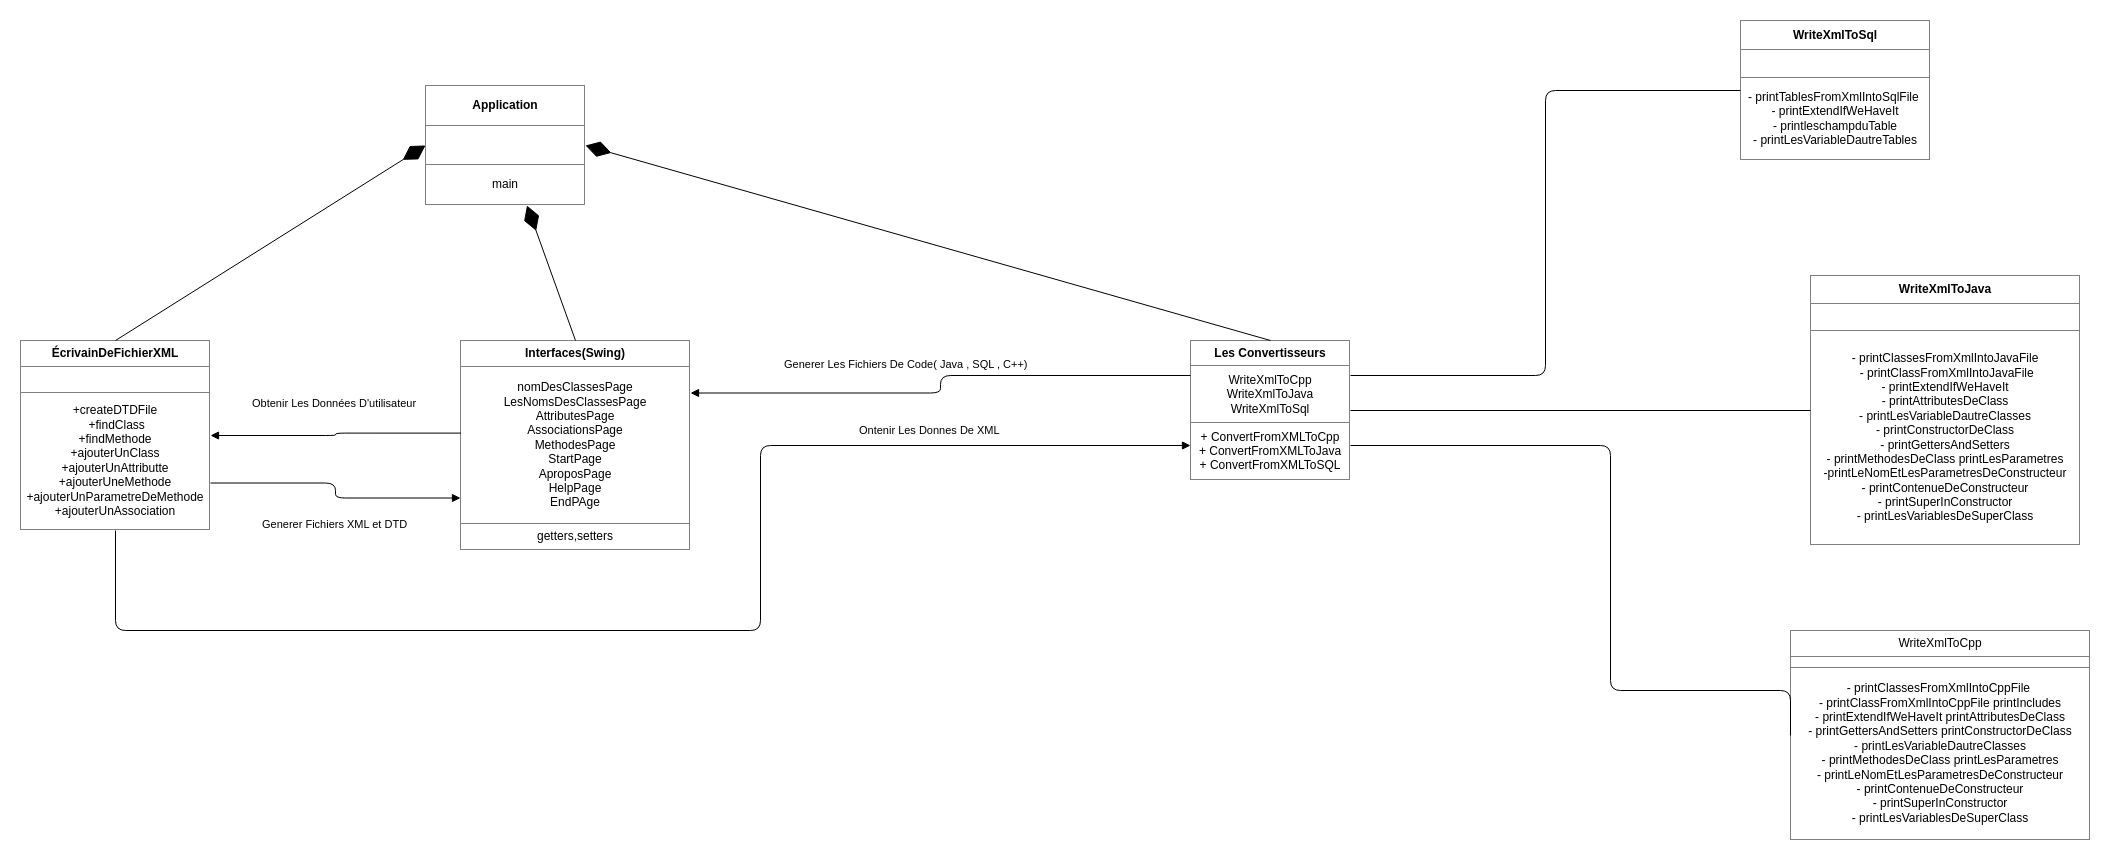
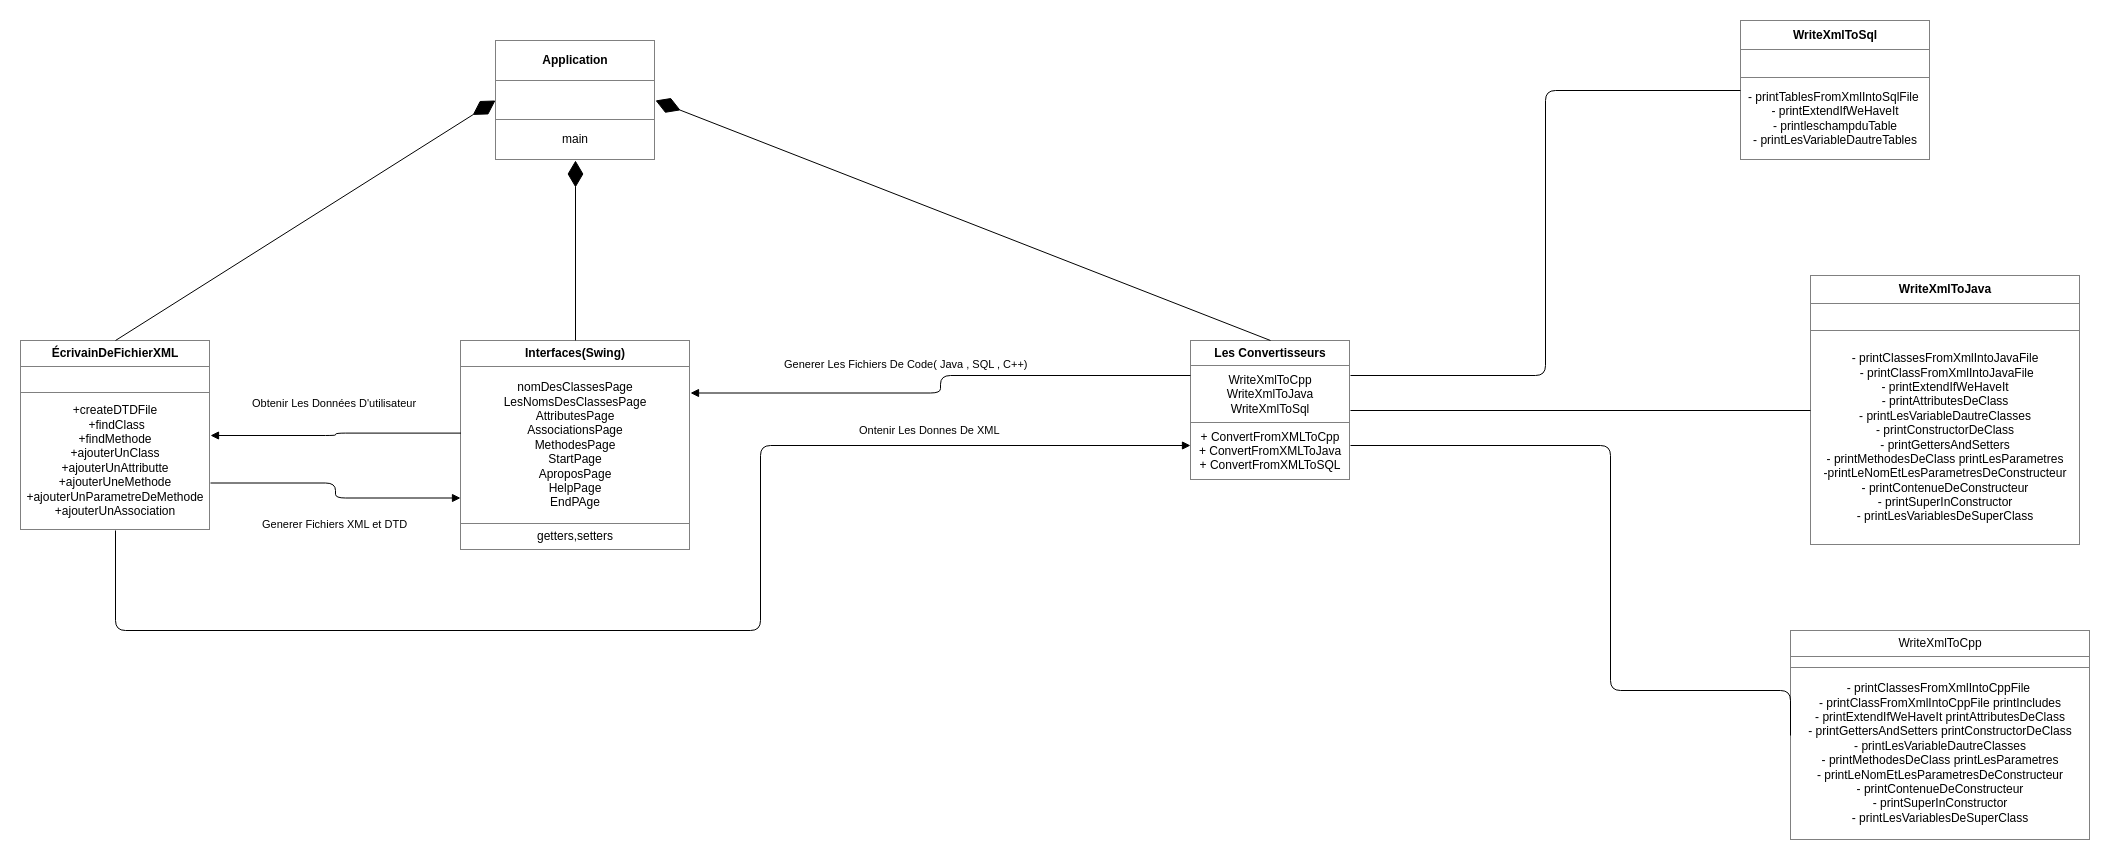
(506, 146) -> (576, 101)
